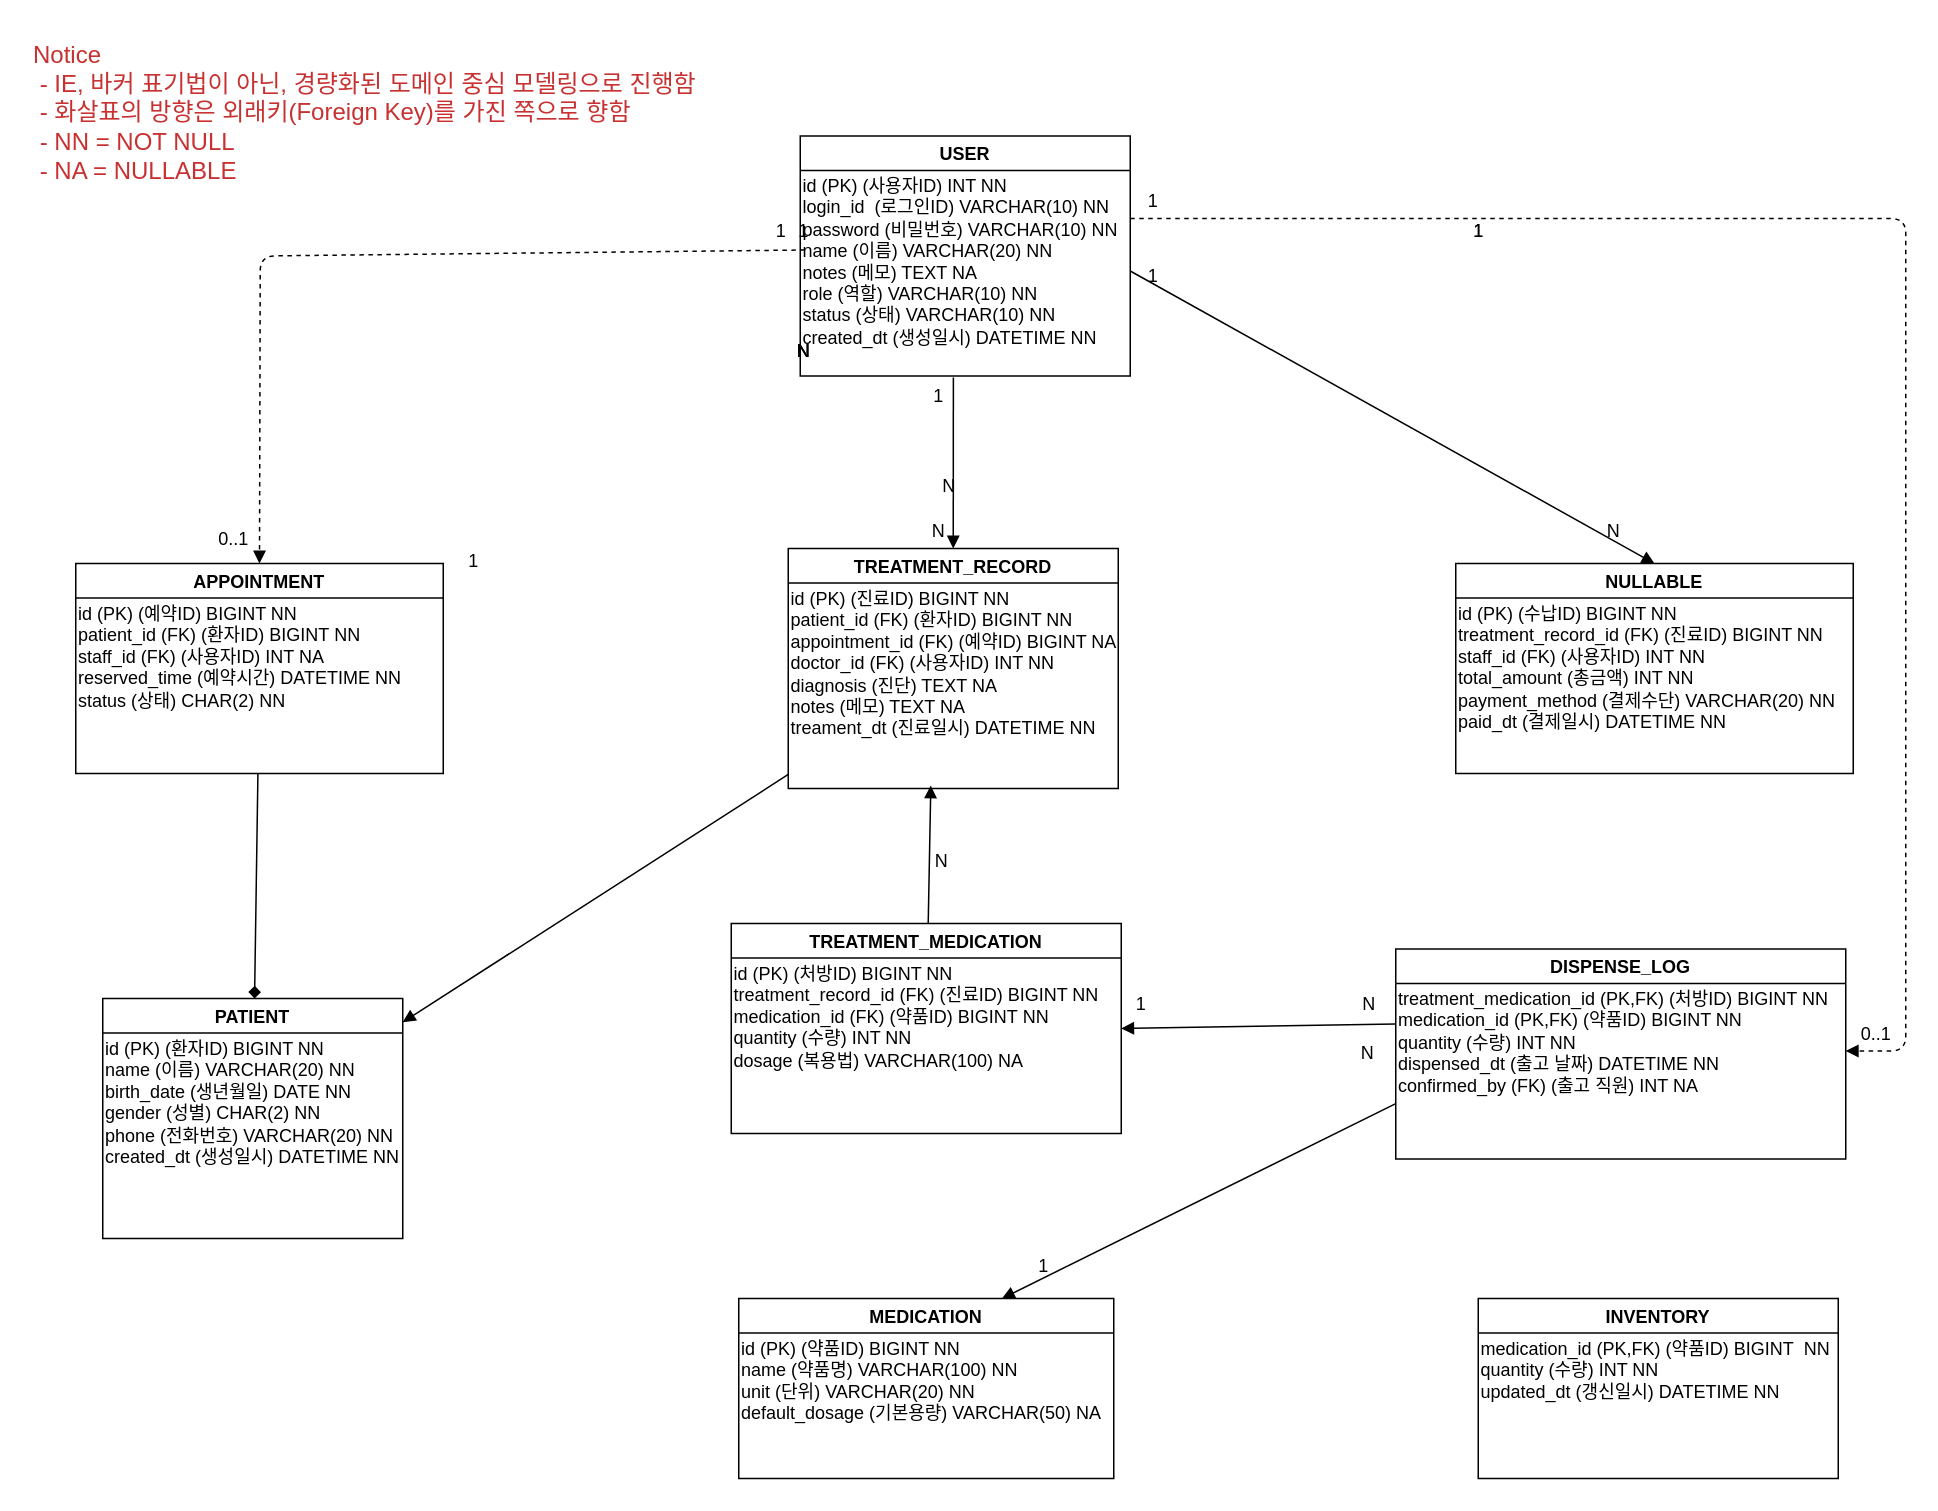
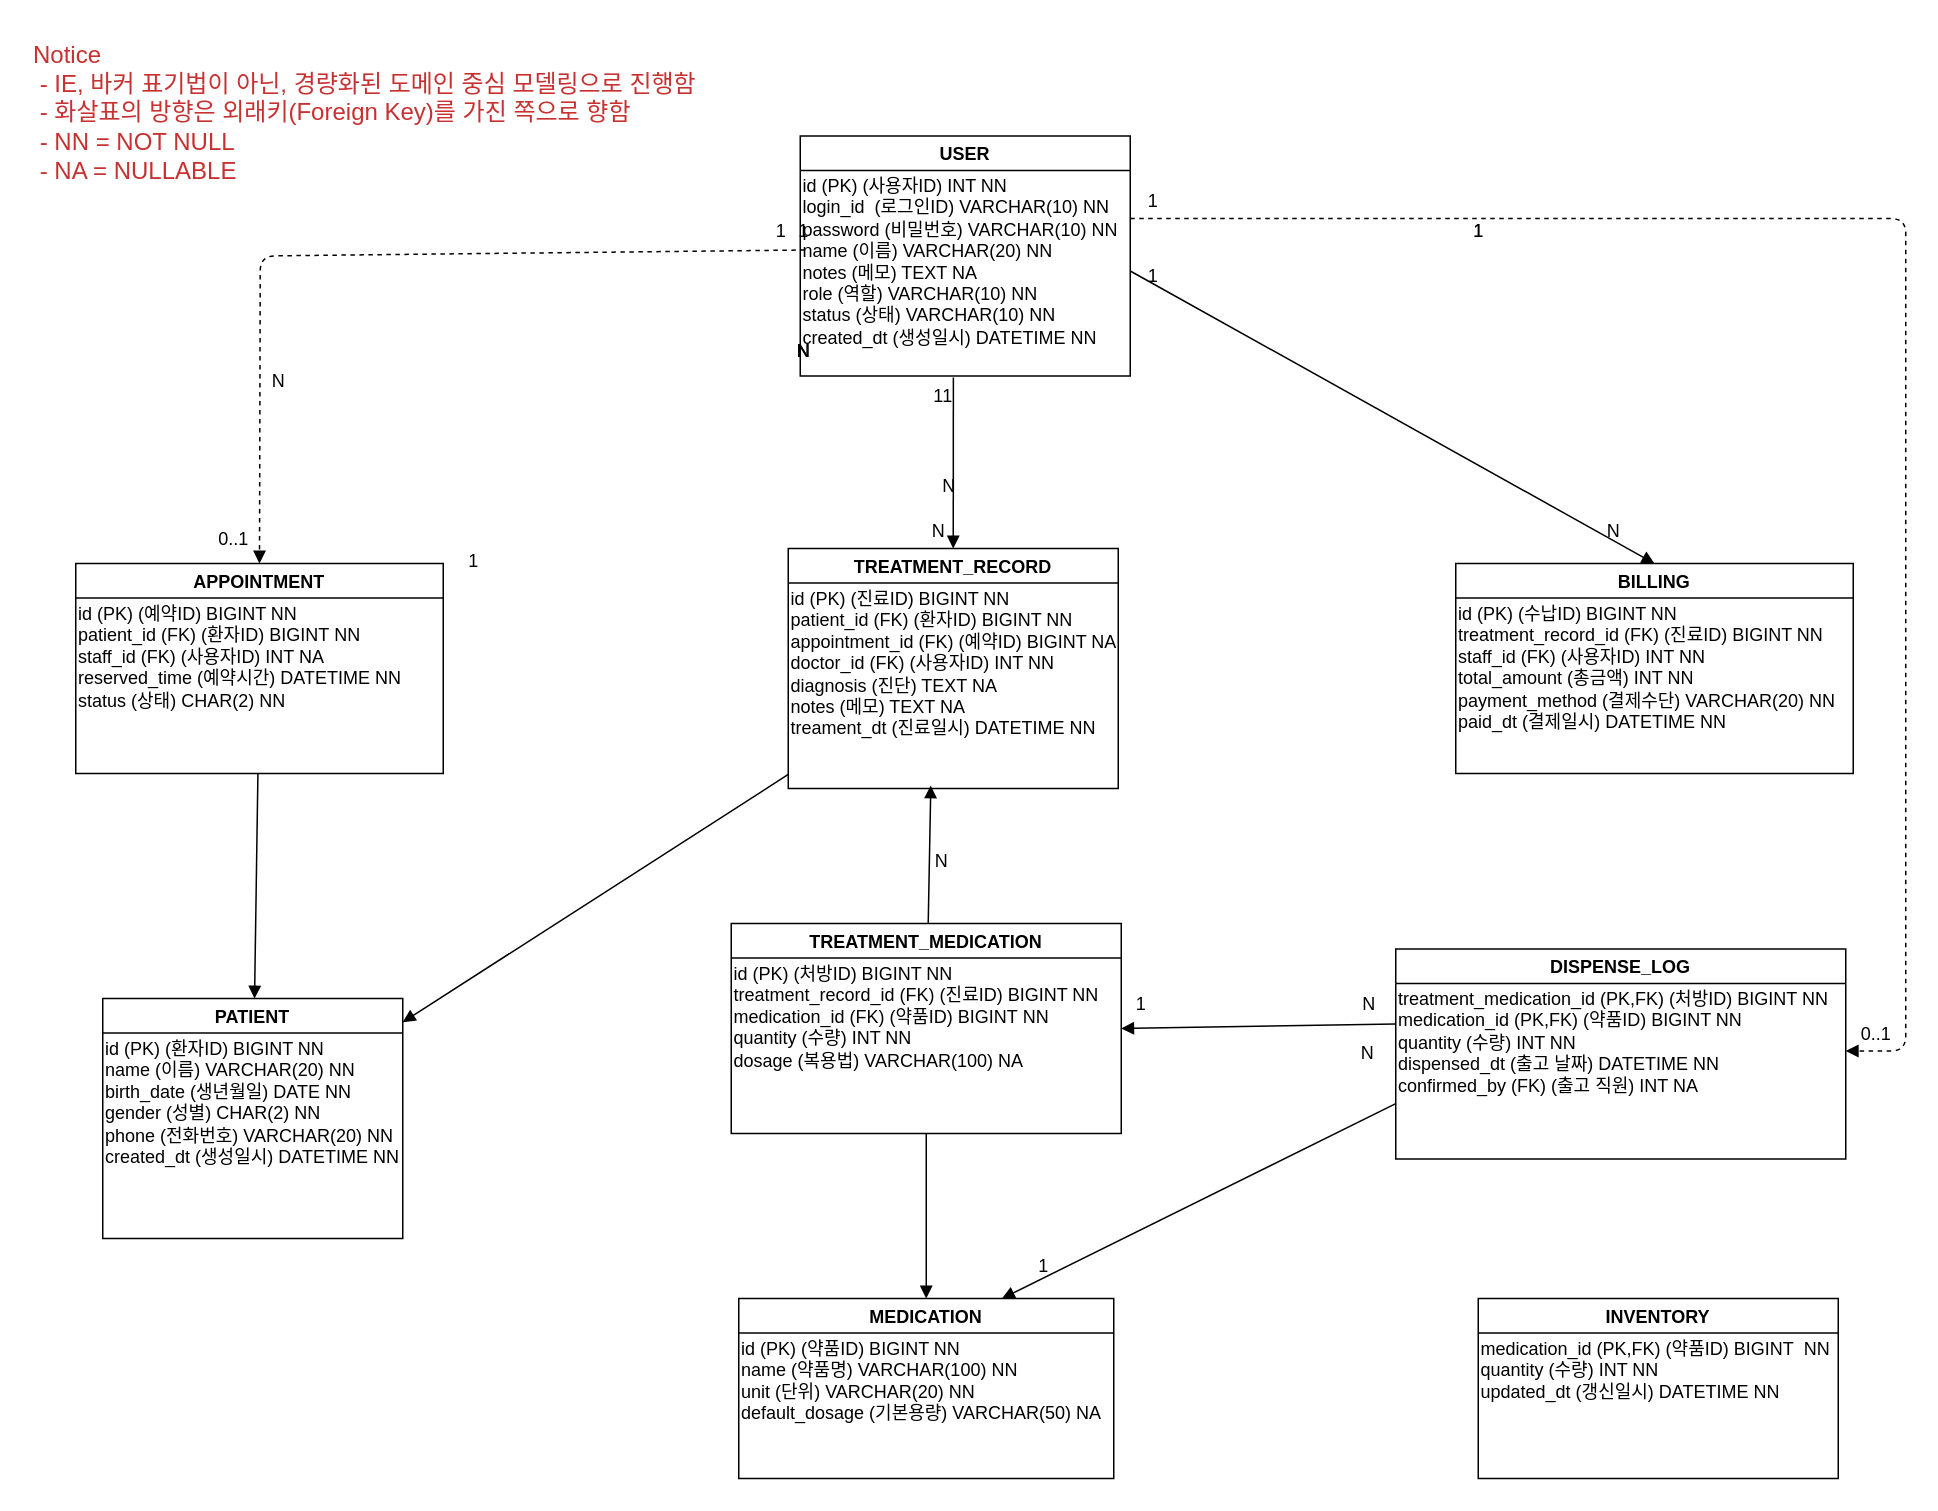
(1654, 581) -> (1654, 581)
(255, 985) -> (255, 984)
none -> (926, 1211)
